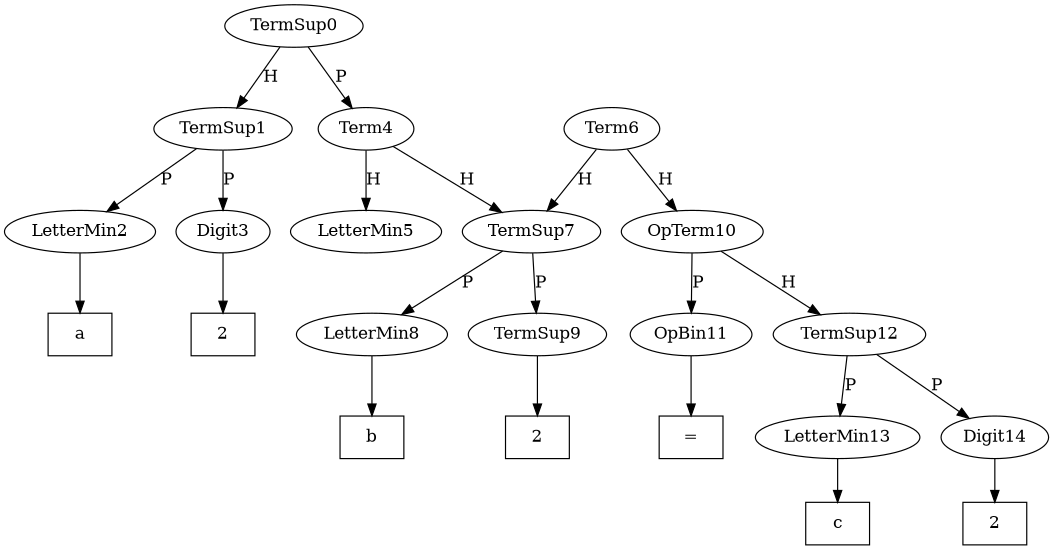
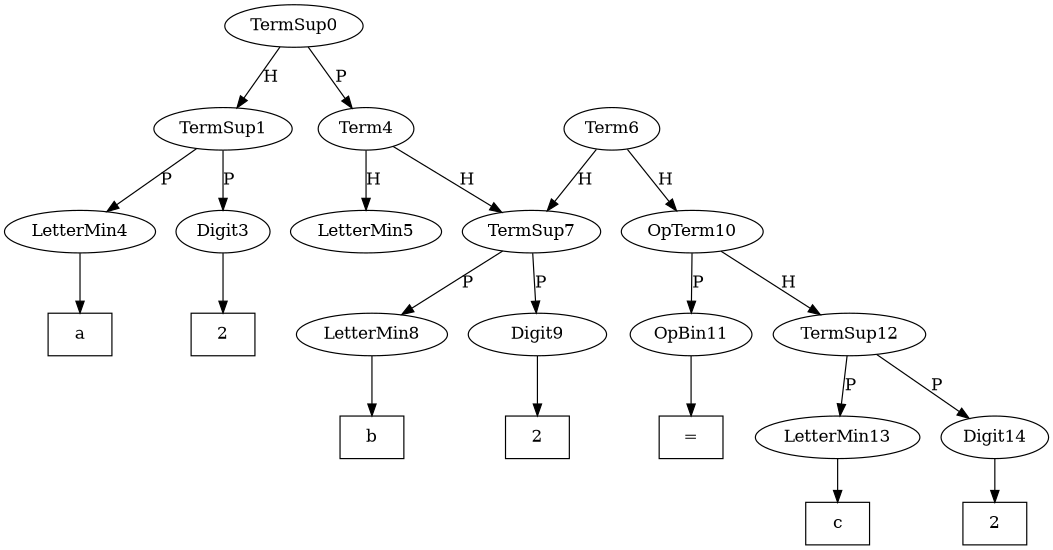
(80, 232) -> (80, 232)
(537, 334) -> (537, 334)
